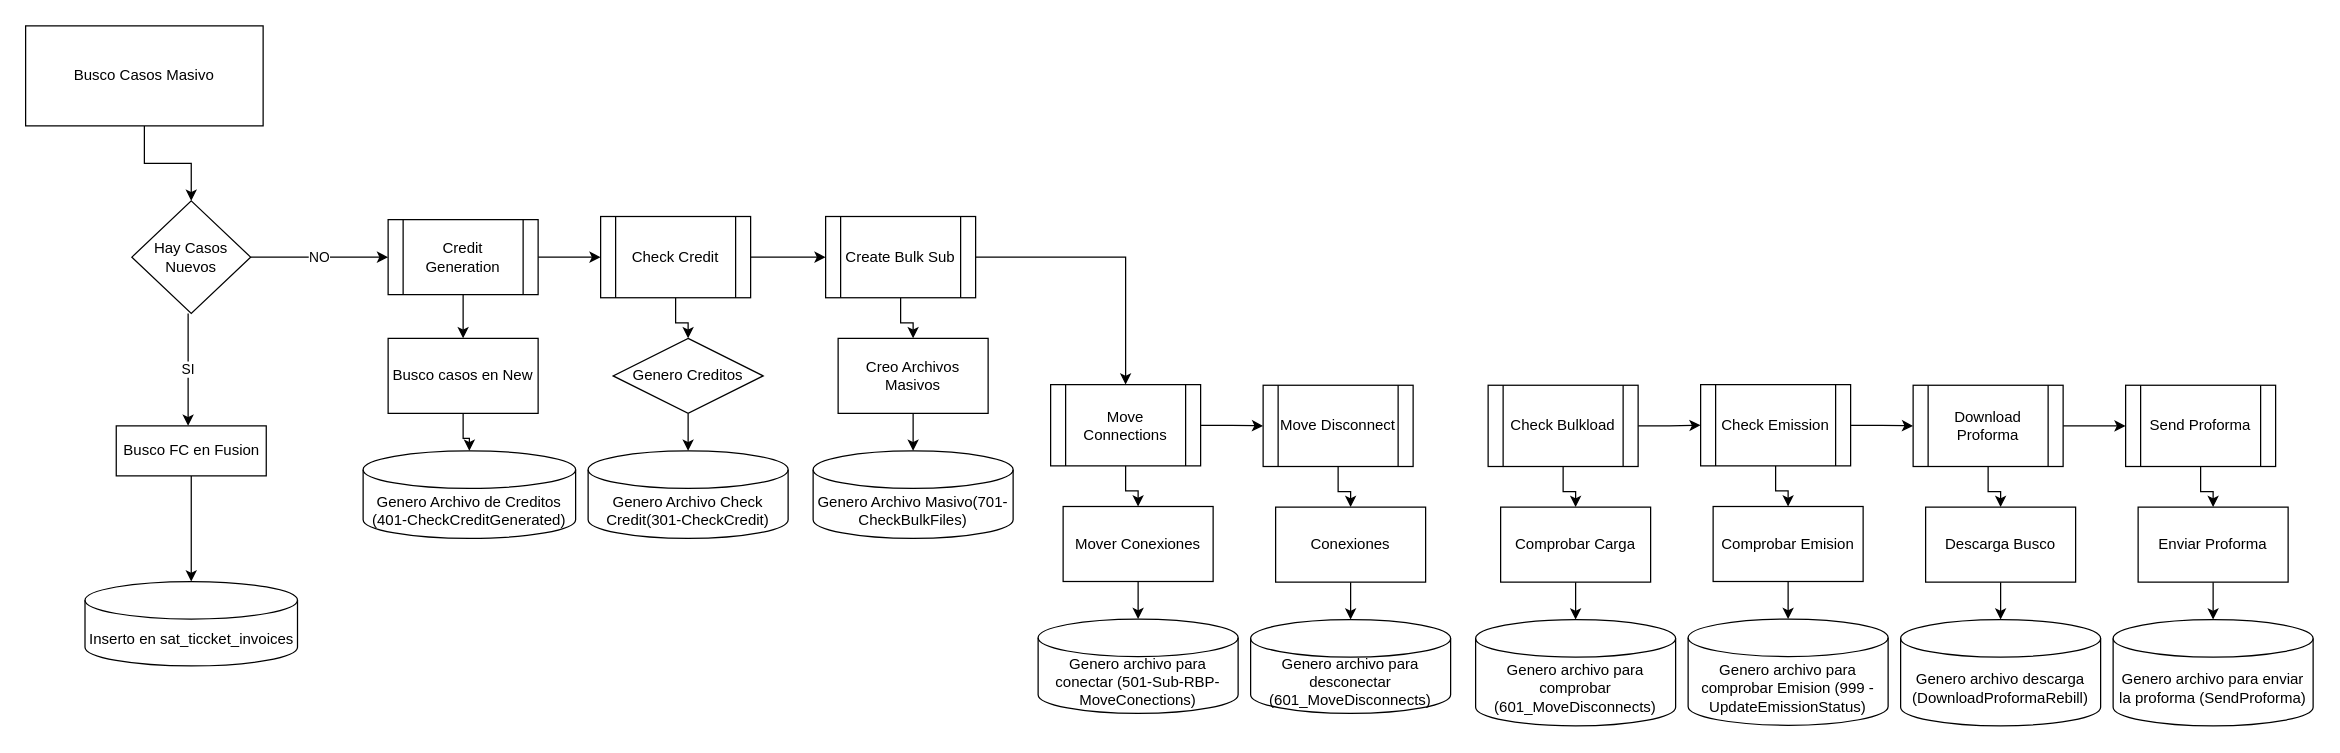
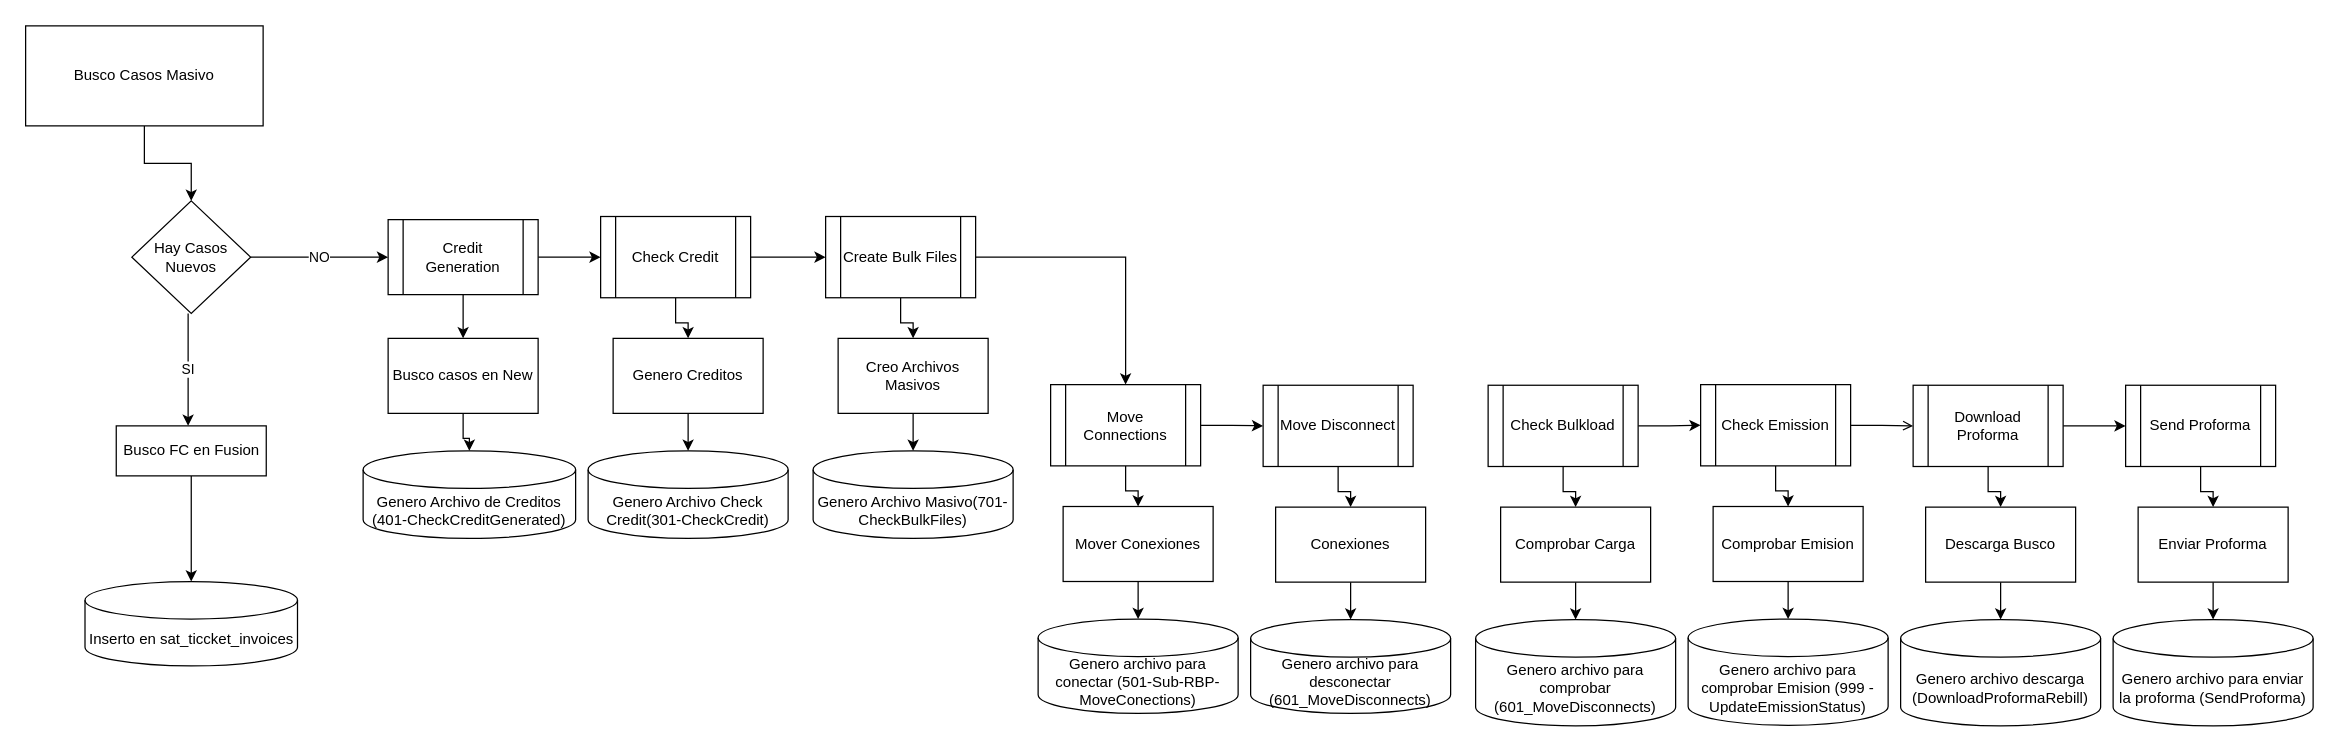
(901, 257) -> (901, 257)
(688, 376) -> (688, 376)
(1903, 425) -> (1905, 425)
